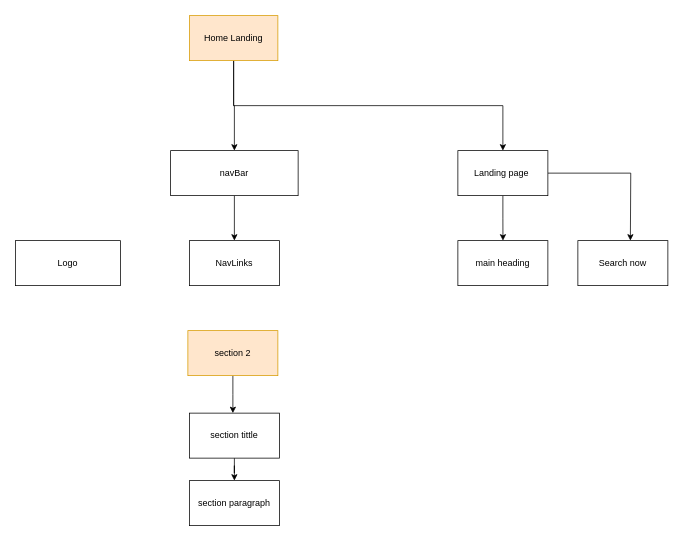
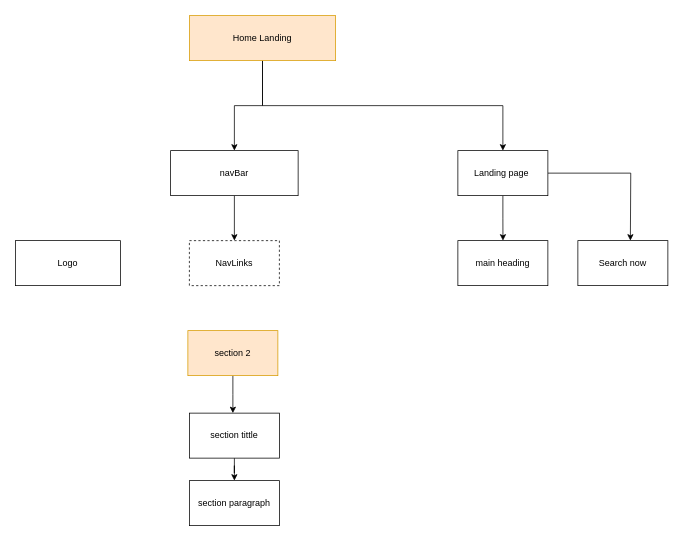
(234, 38) -> (263, 38)
(234, 263) -> (234, 263)
